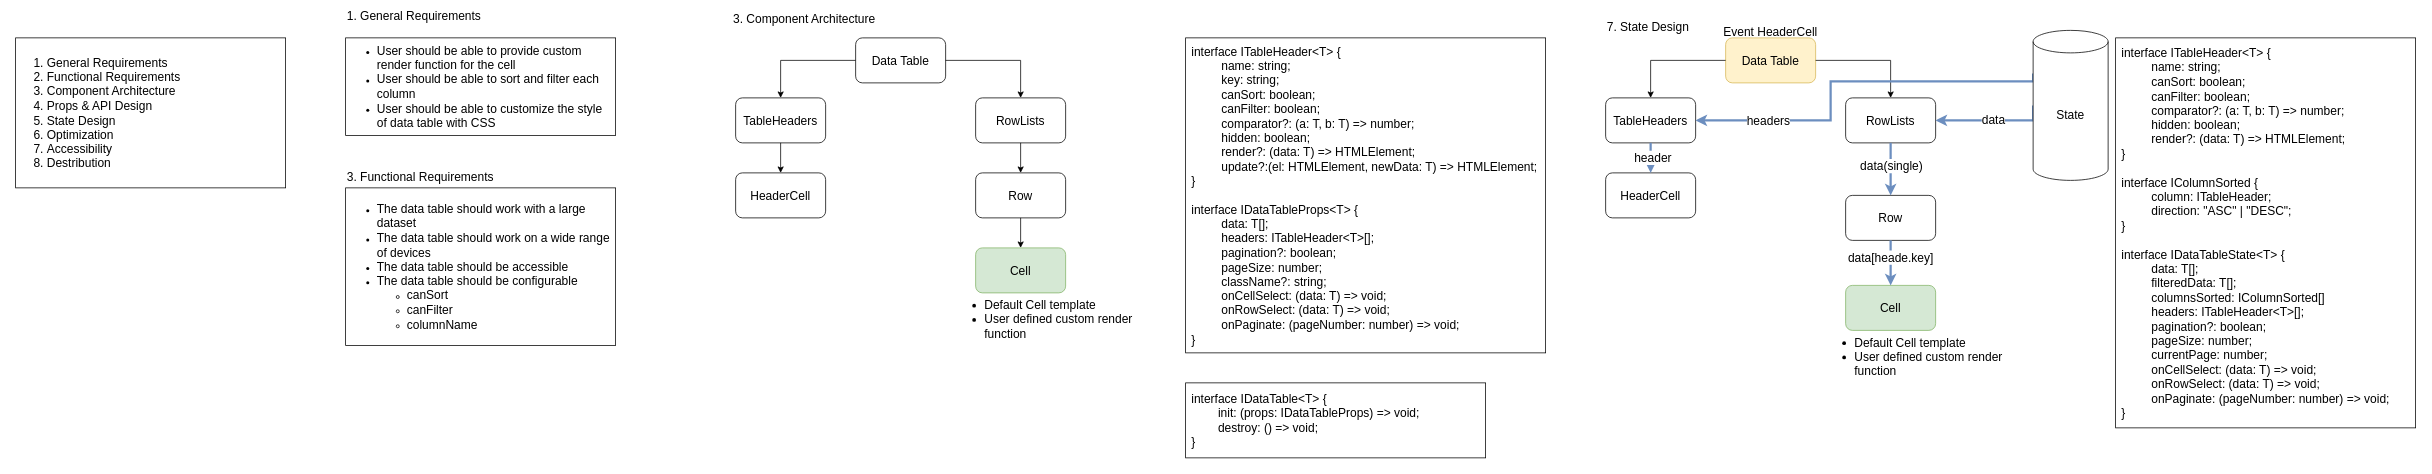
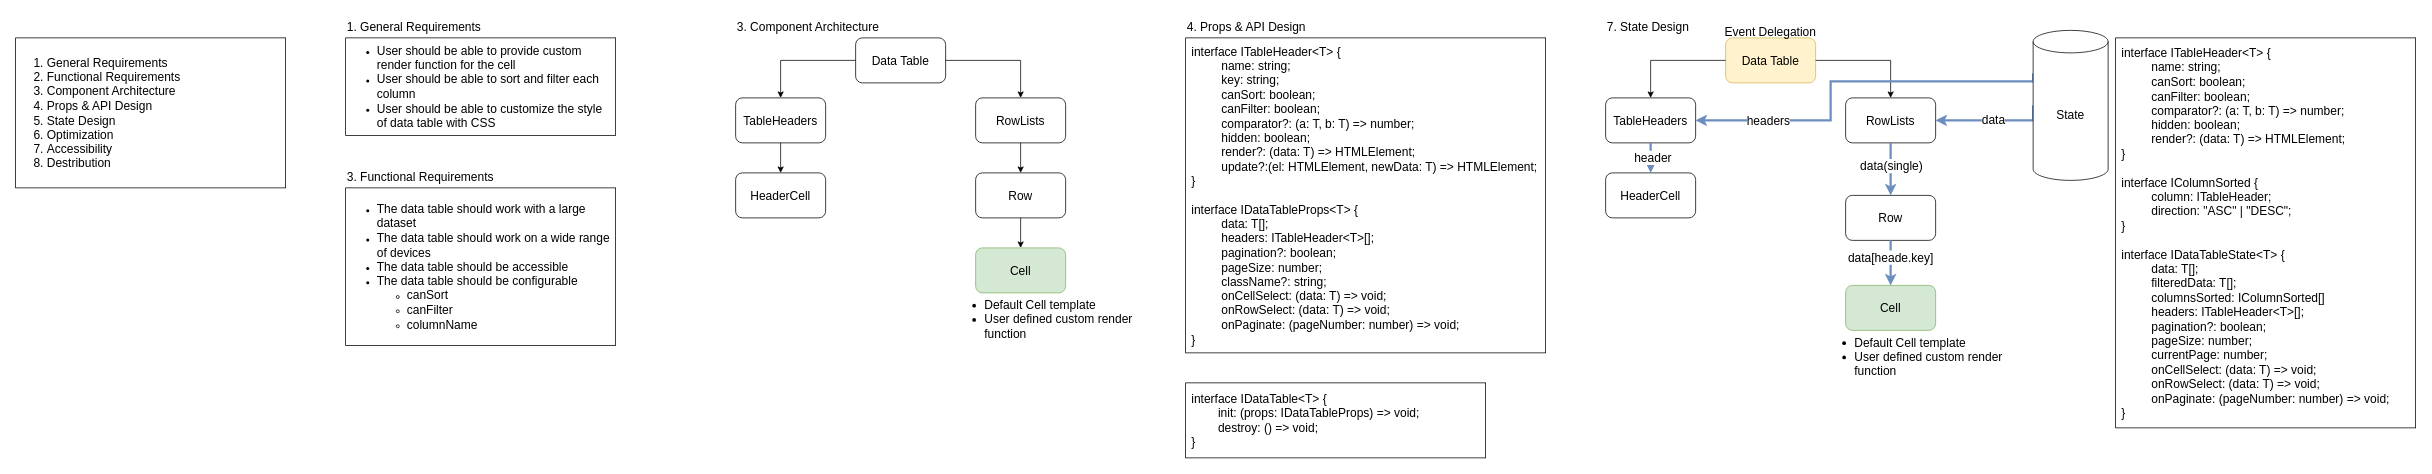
(435, 15) -> (435, 27)
(822, 19) -> (825, 27)
none -> (1275, 27)
(1770, 32) -> (1770, 32)
